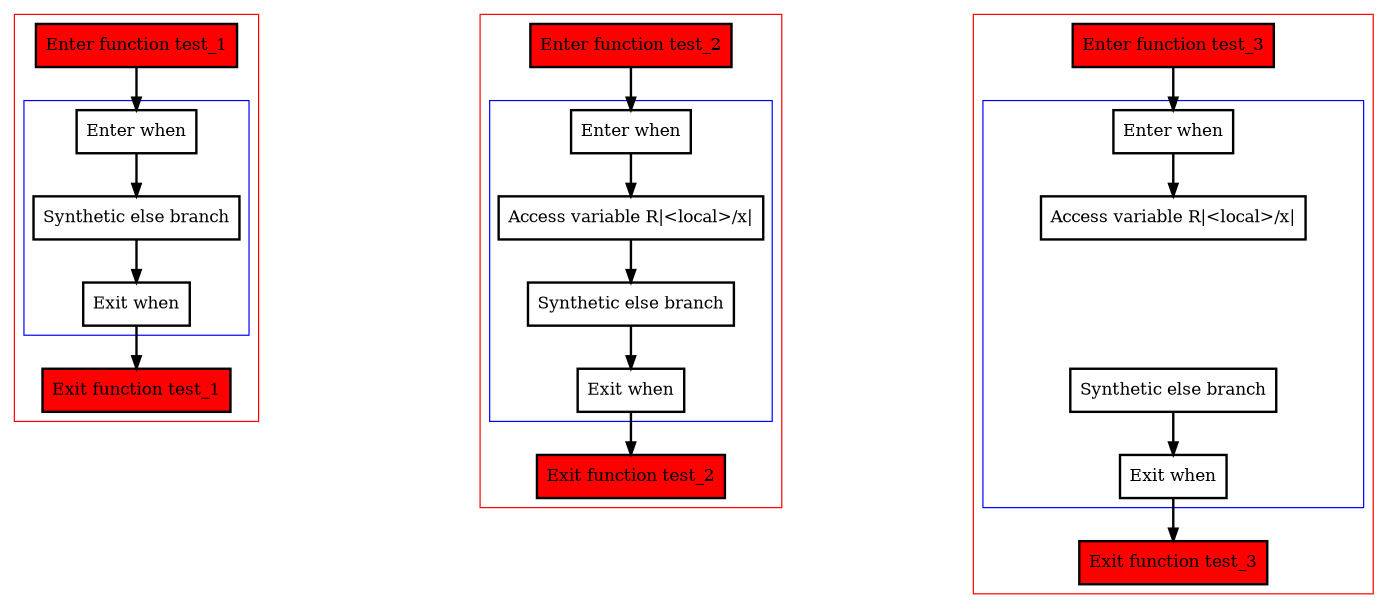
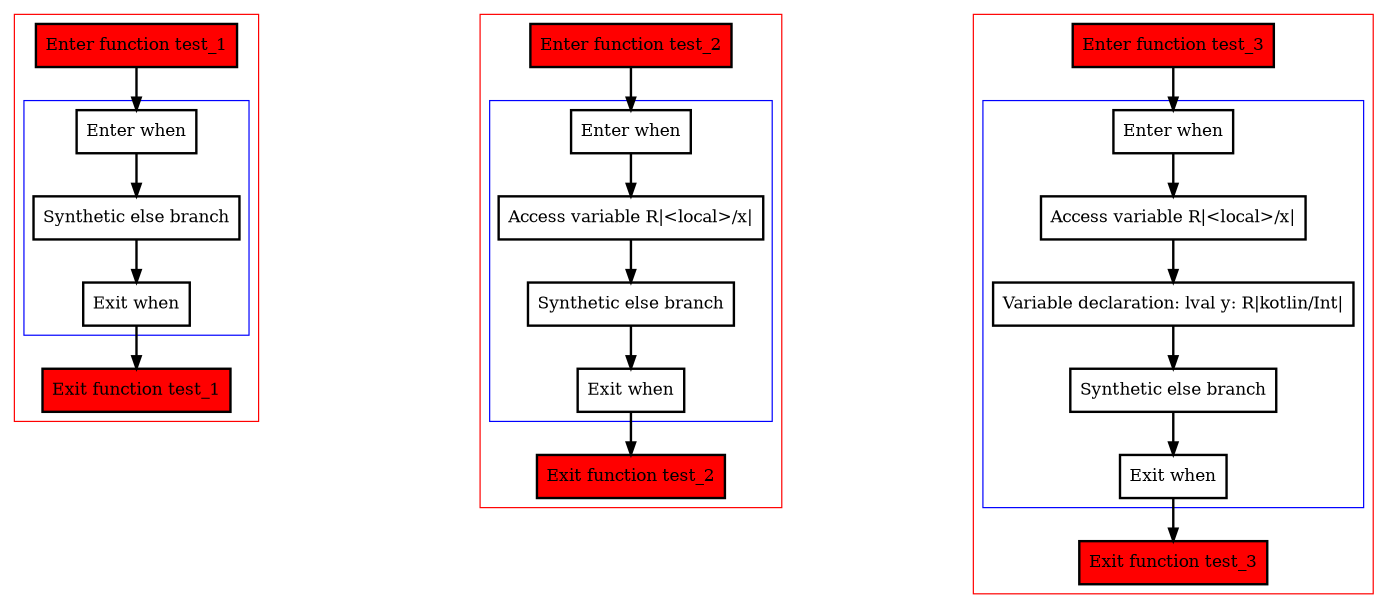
none -> (1173, 304)
